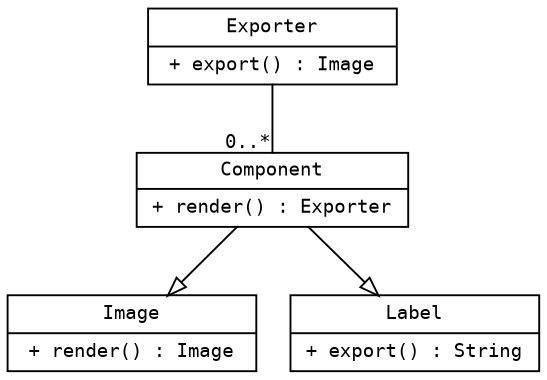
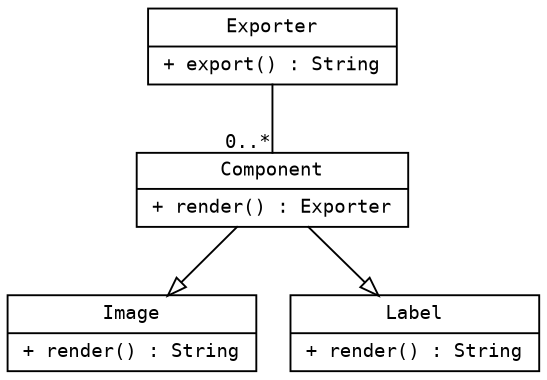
(272, 65) -> (272, 65)
(132, 351) -> (132, 351)
(415, 351) -> (415, 351)
